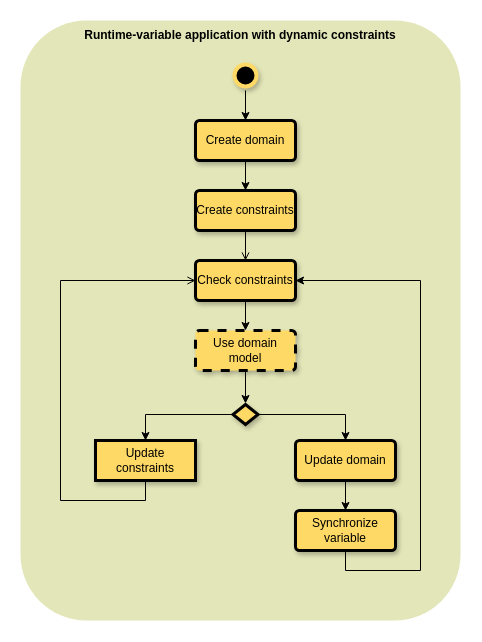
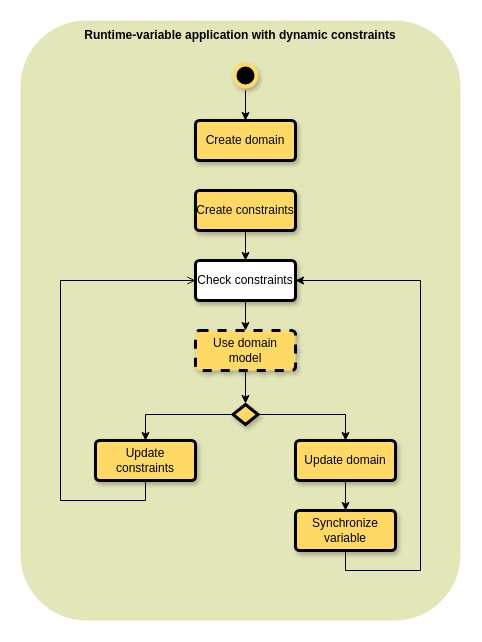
(246, 172) -> none
(246, 253) -> (246, 252)
(246, 281) -> (246, 281)
(146, 461) -> (146, 461)
